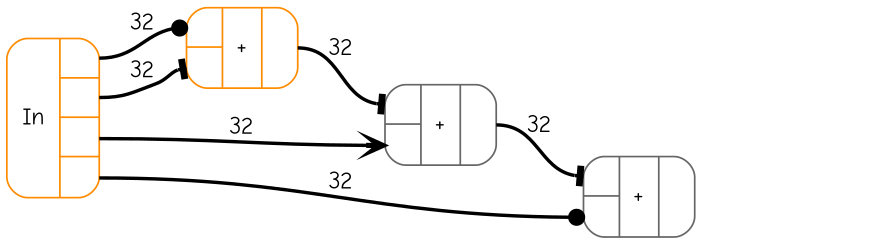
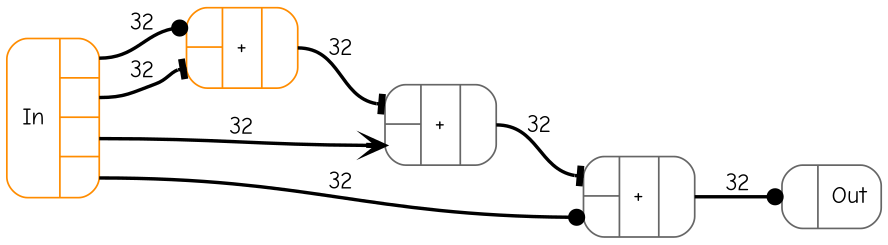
none -> (832, 197)
